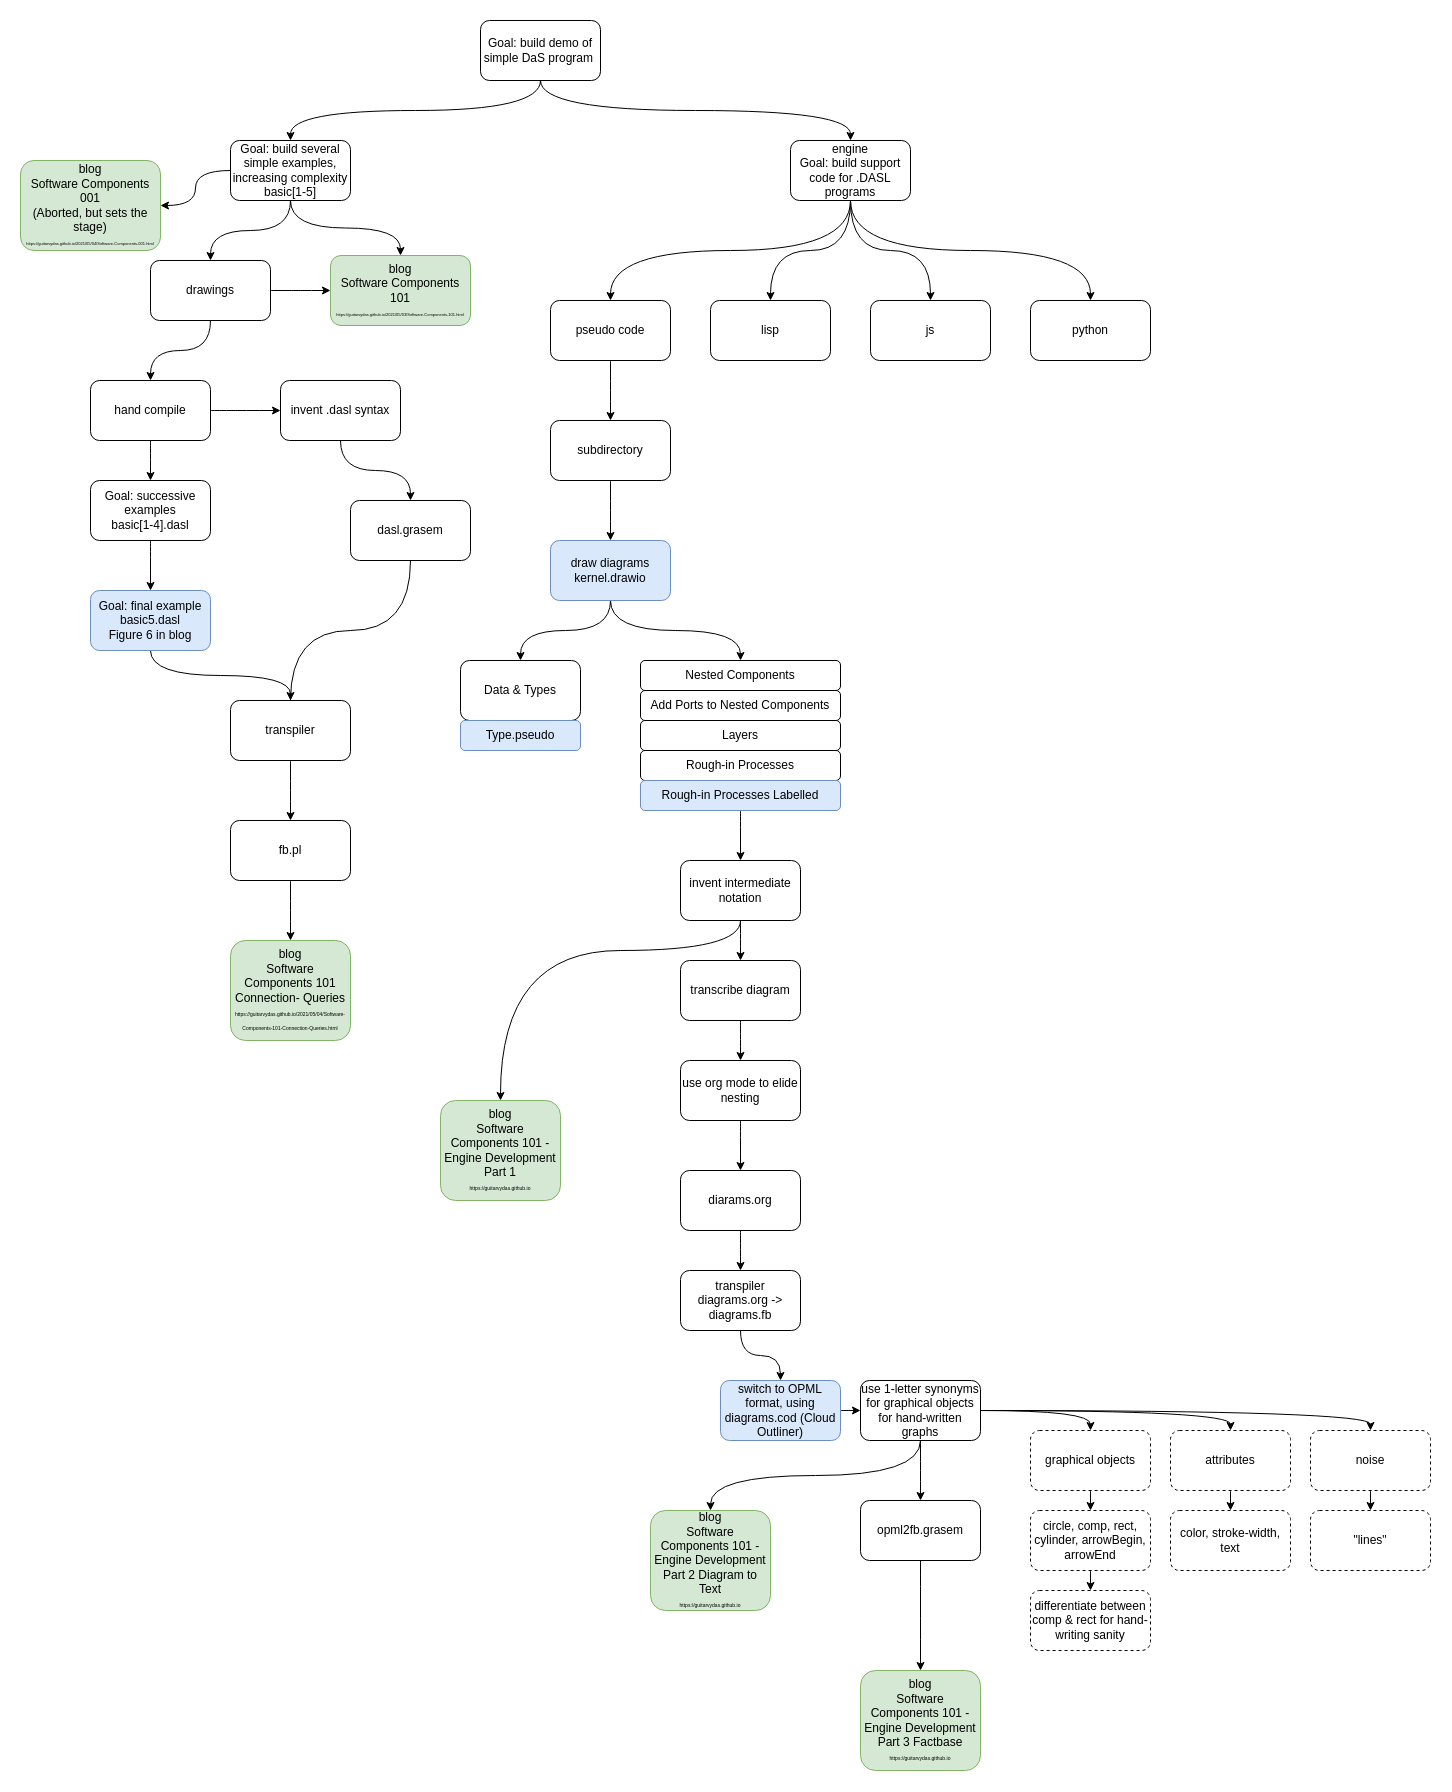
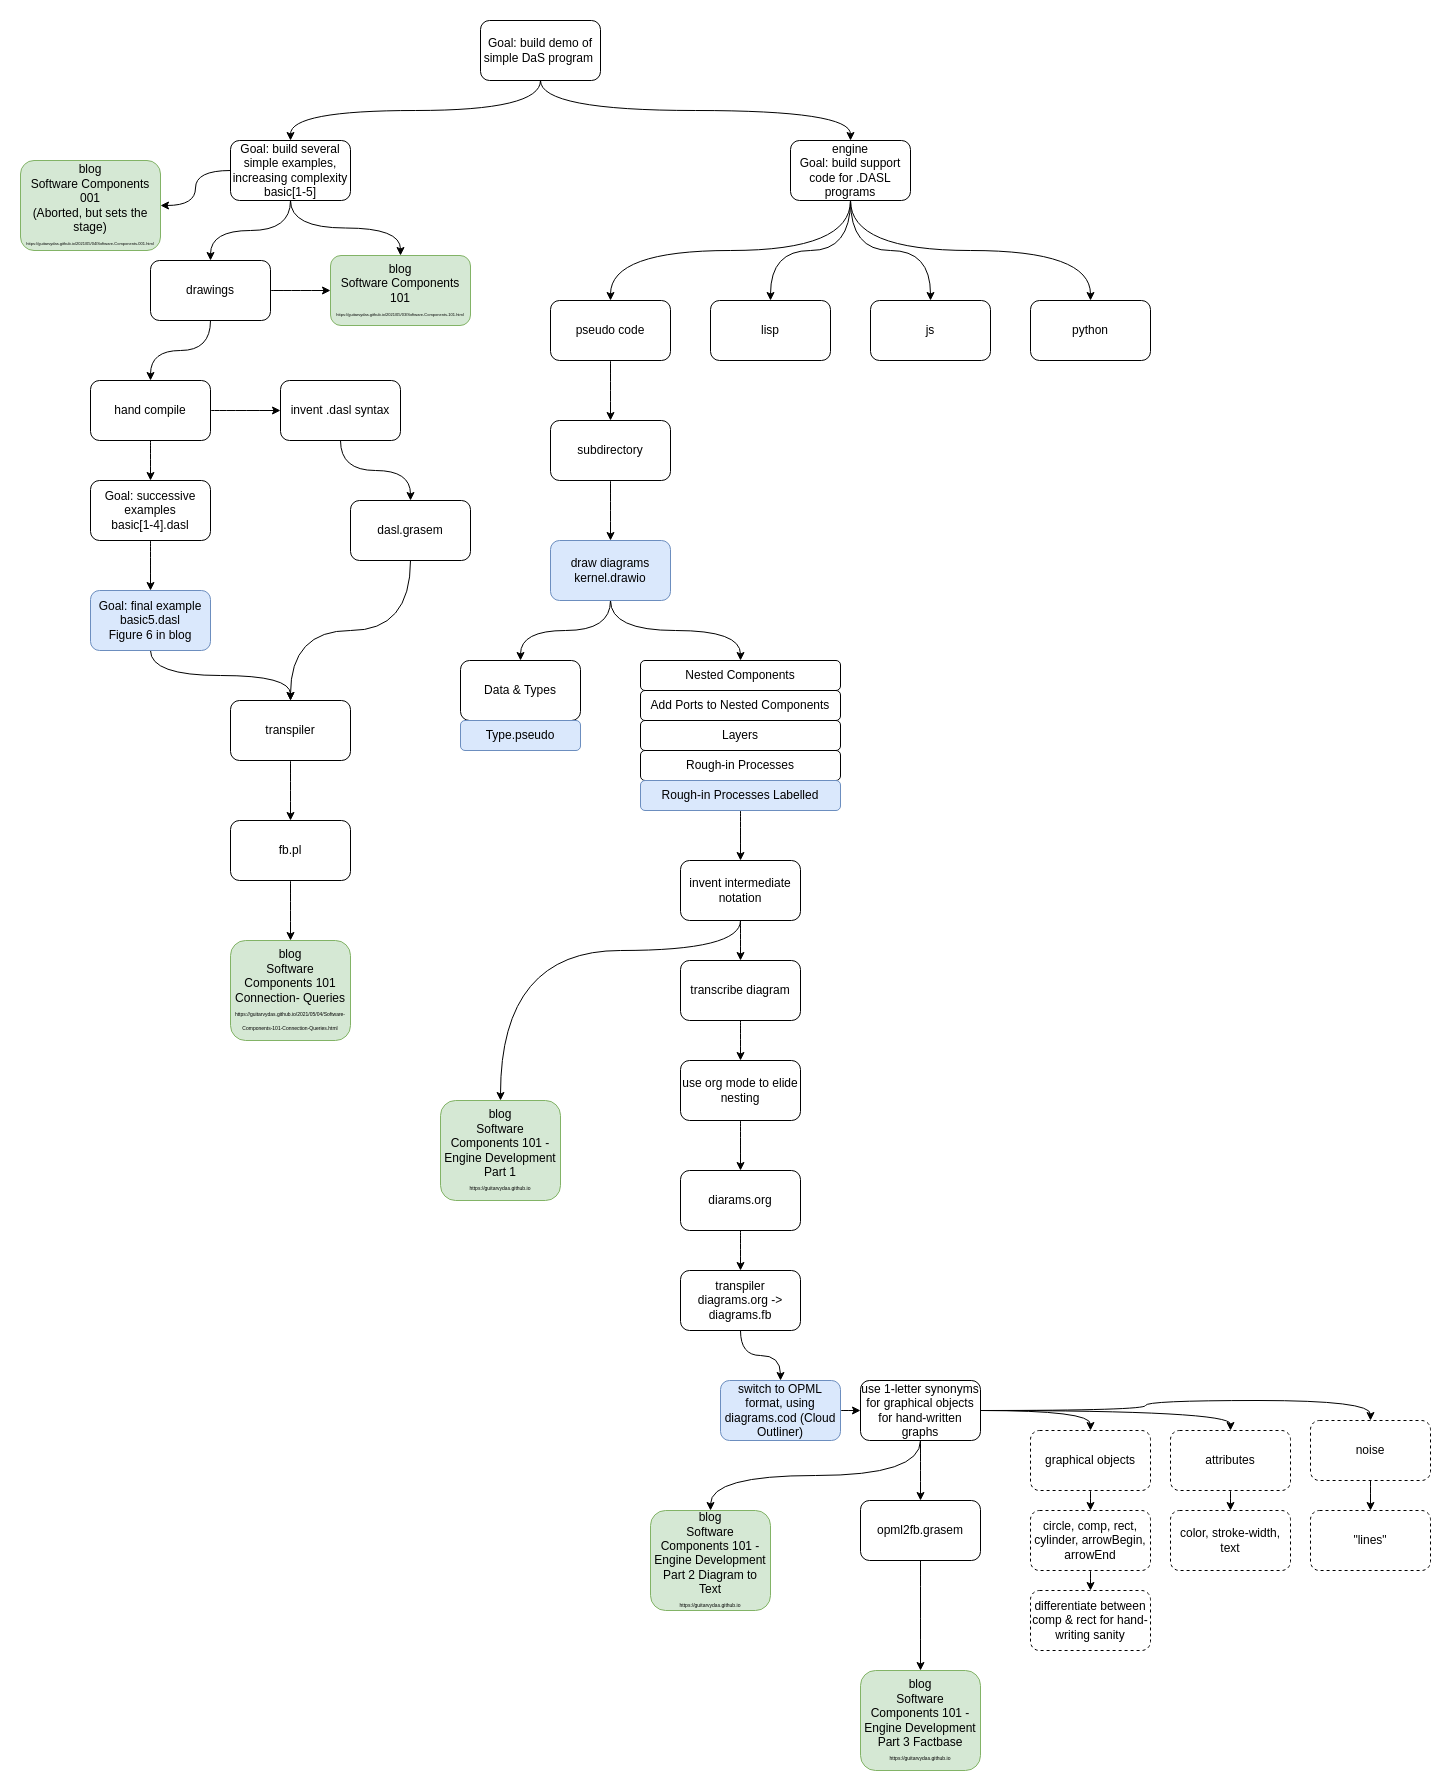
(301, 654) -> (300, 654)
(1371, 1461) -> (1371, 1451)
